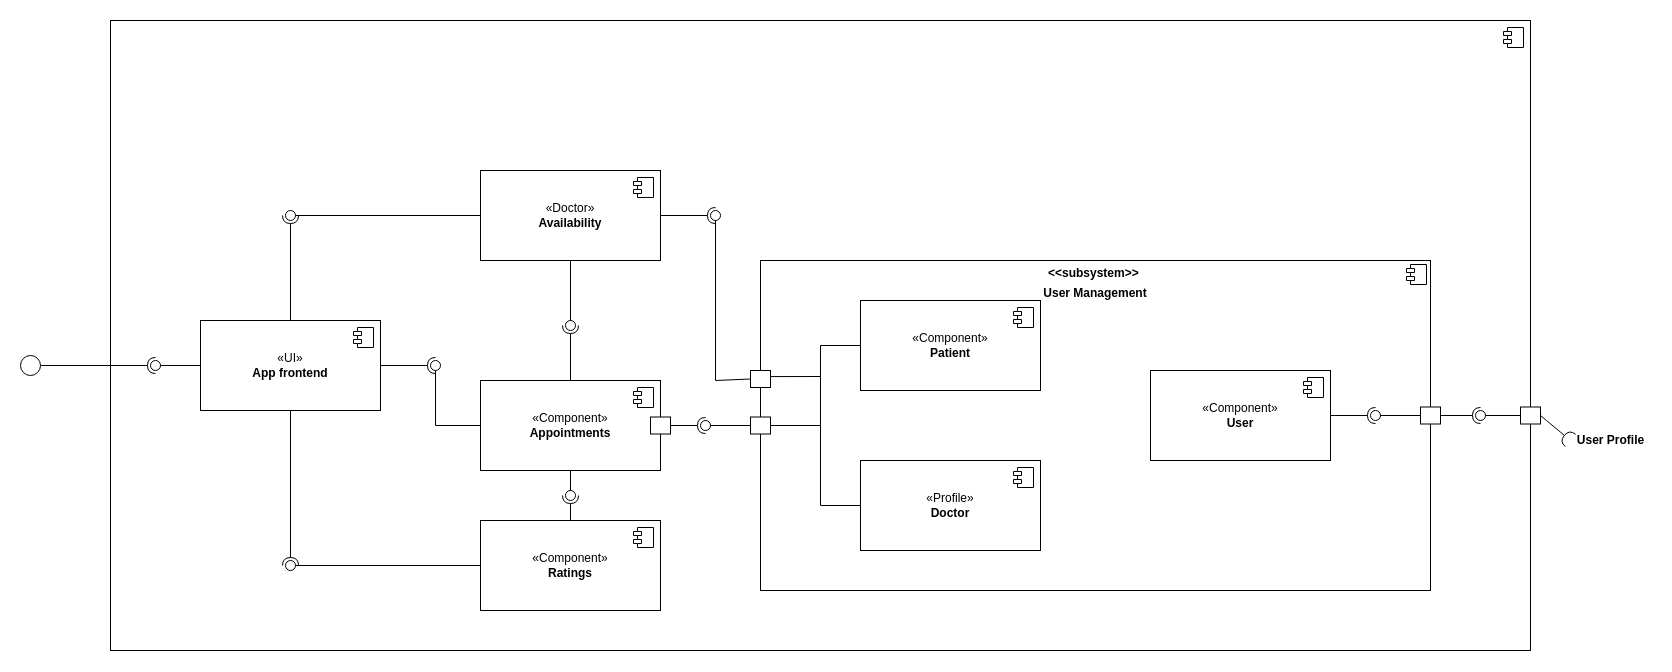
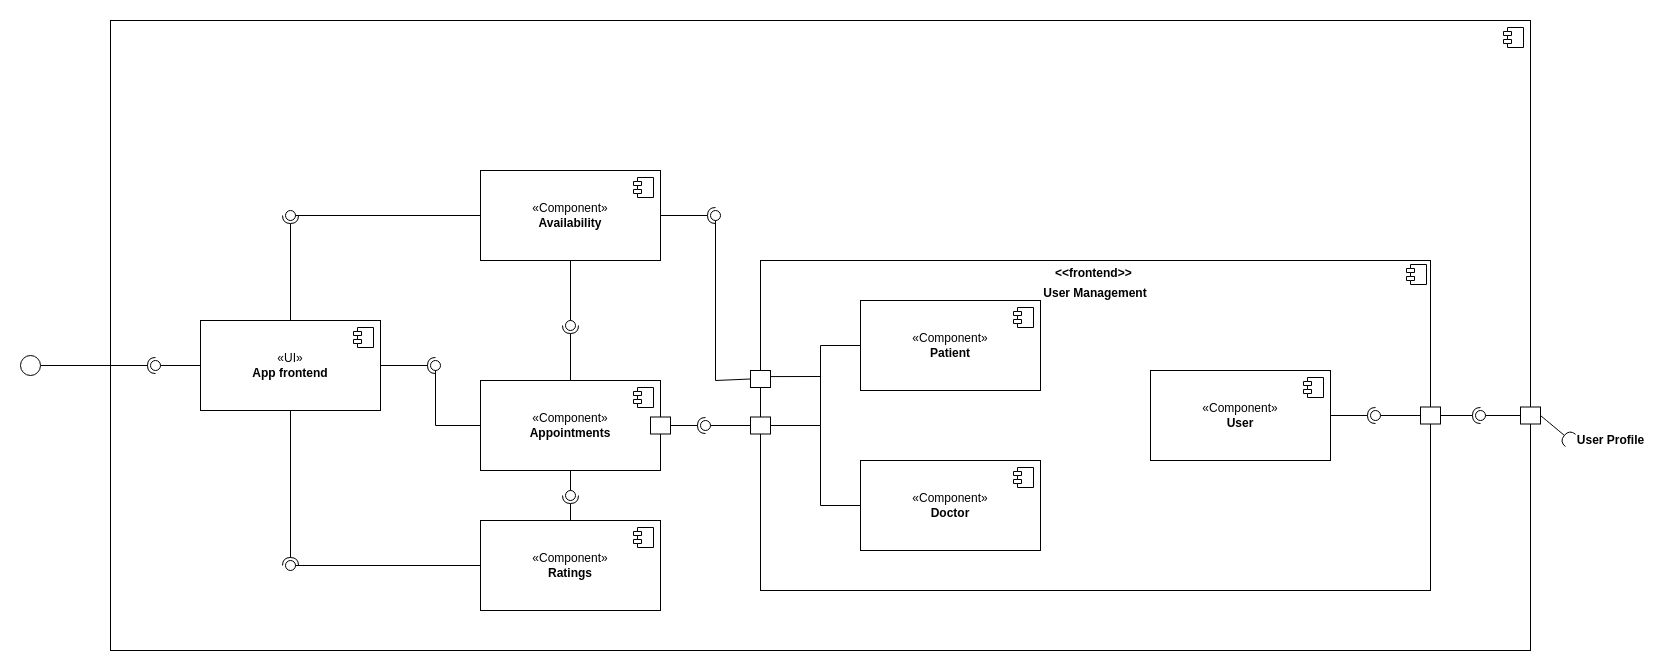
(571, 216) -> (571, 216)
(809, 261) -> (809, 261)
(951, 506) -> (951, 506)
